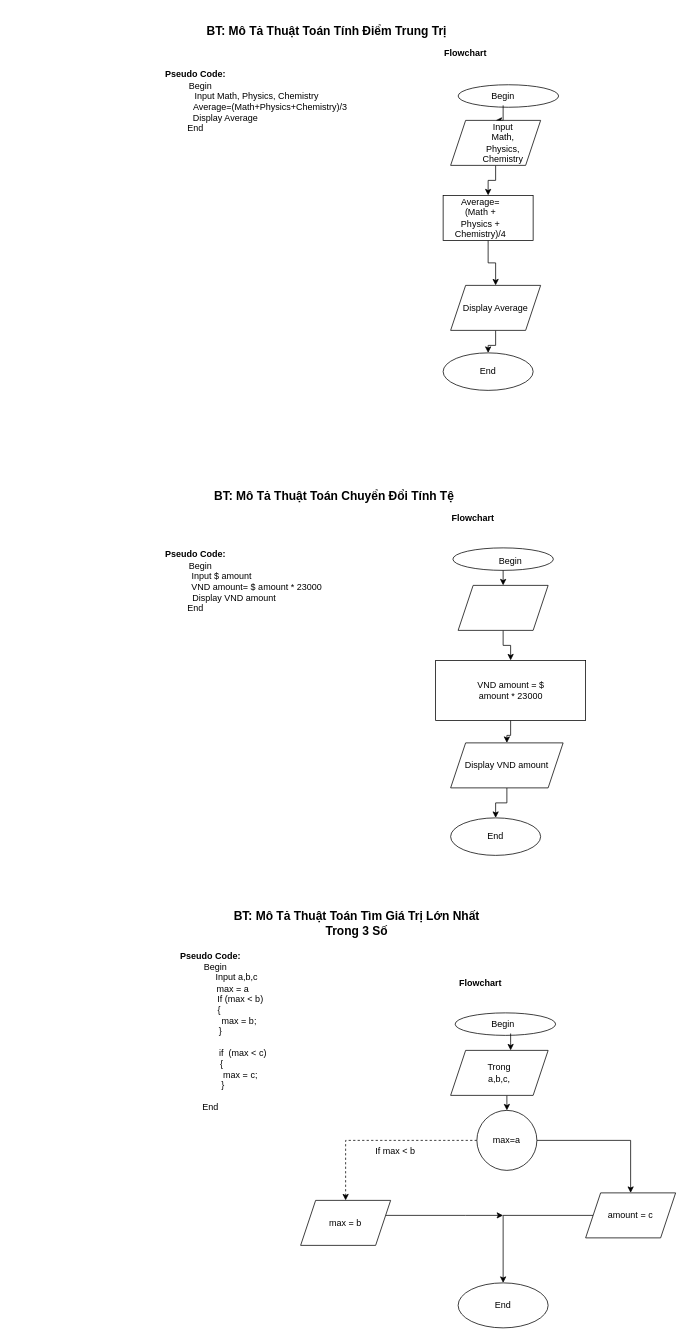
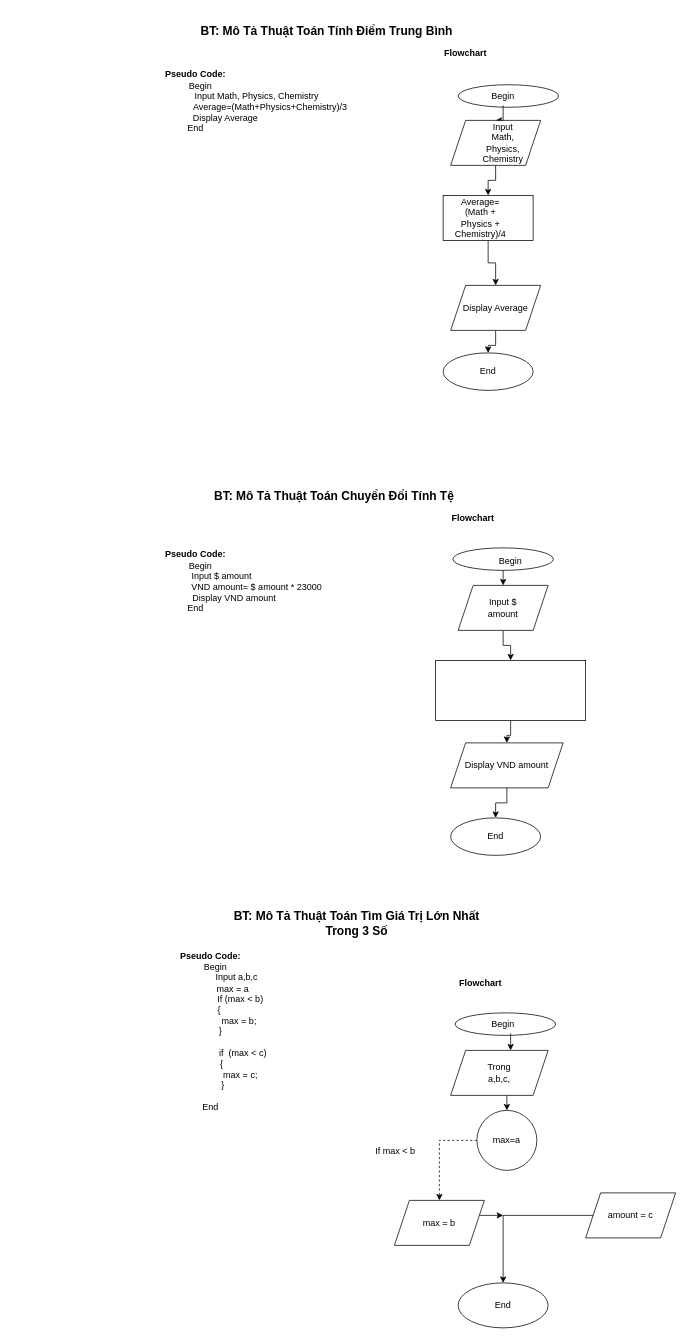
(327, 30) -> (327, 30)
none -> (503, 608)
(510, 690) -> none
(607, 1140) -> none
(345, 1223) -> (439, 1223)
